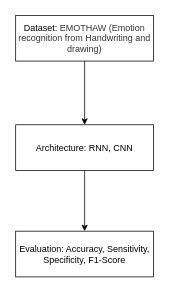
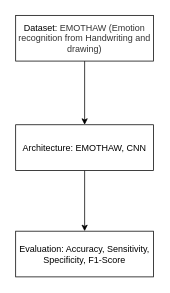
(84, 148) -> (84, 148)
